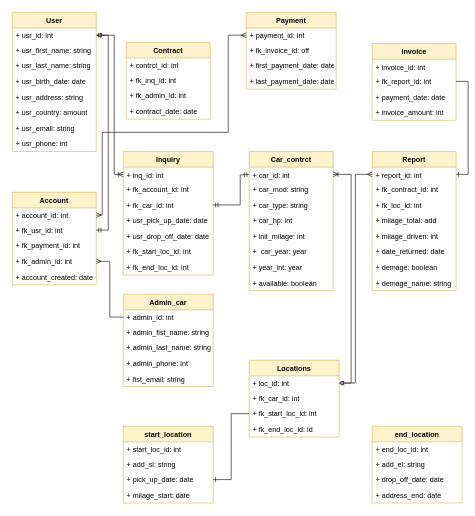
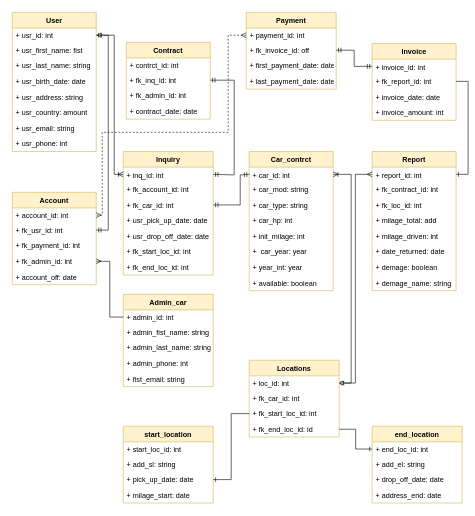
(59, 50) -> (55, 50)
none -> (360, 66)
(413, 97) -> (411, 97)
none -> (234, 125)
(180, 132) -> (180, 132)
(59, 277) -> (51, 277)
none -> (356, 432)
